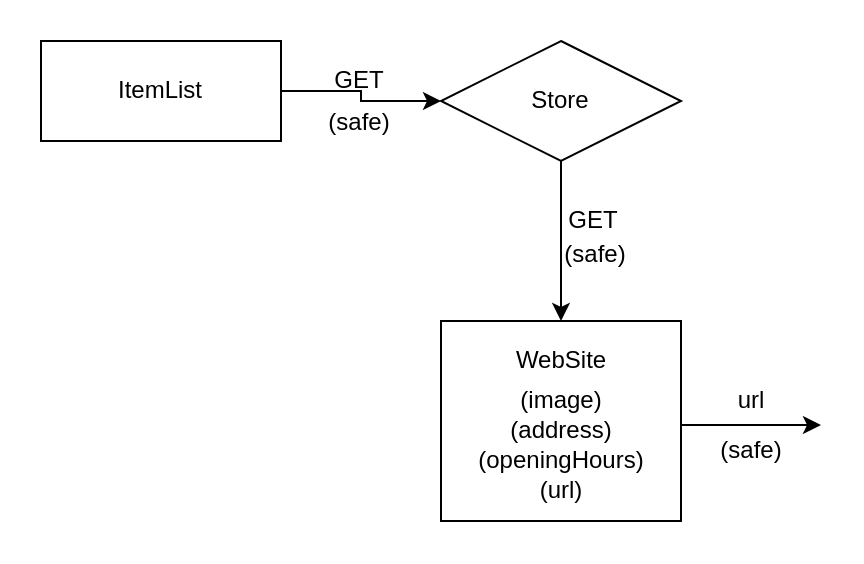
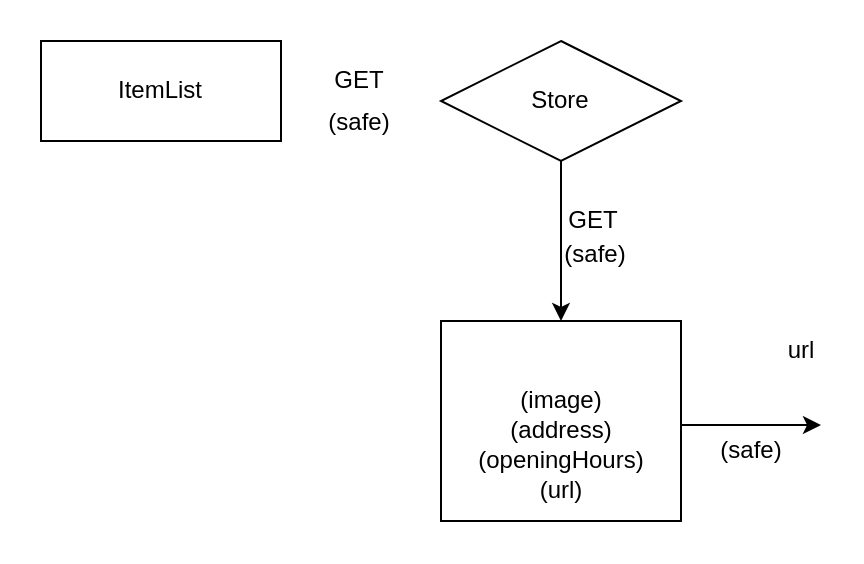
(359, 91) -> none
(561, 361) -> none
(751, 401) -> (801, 351)
